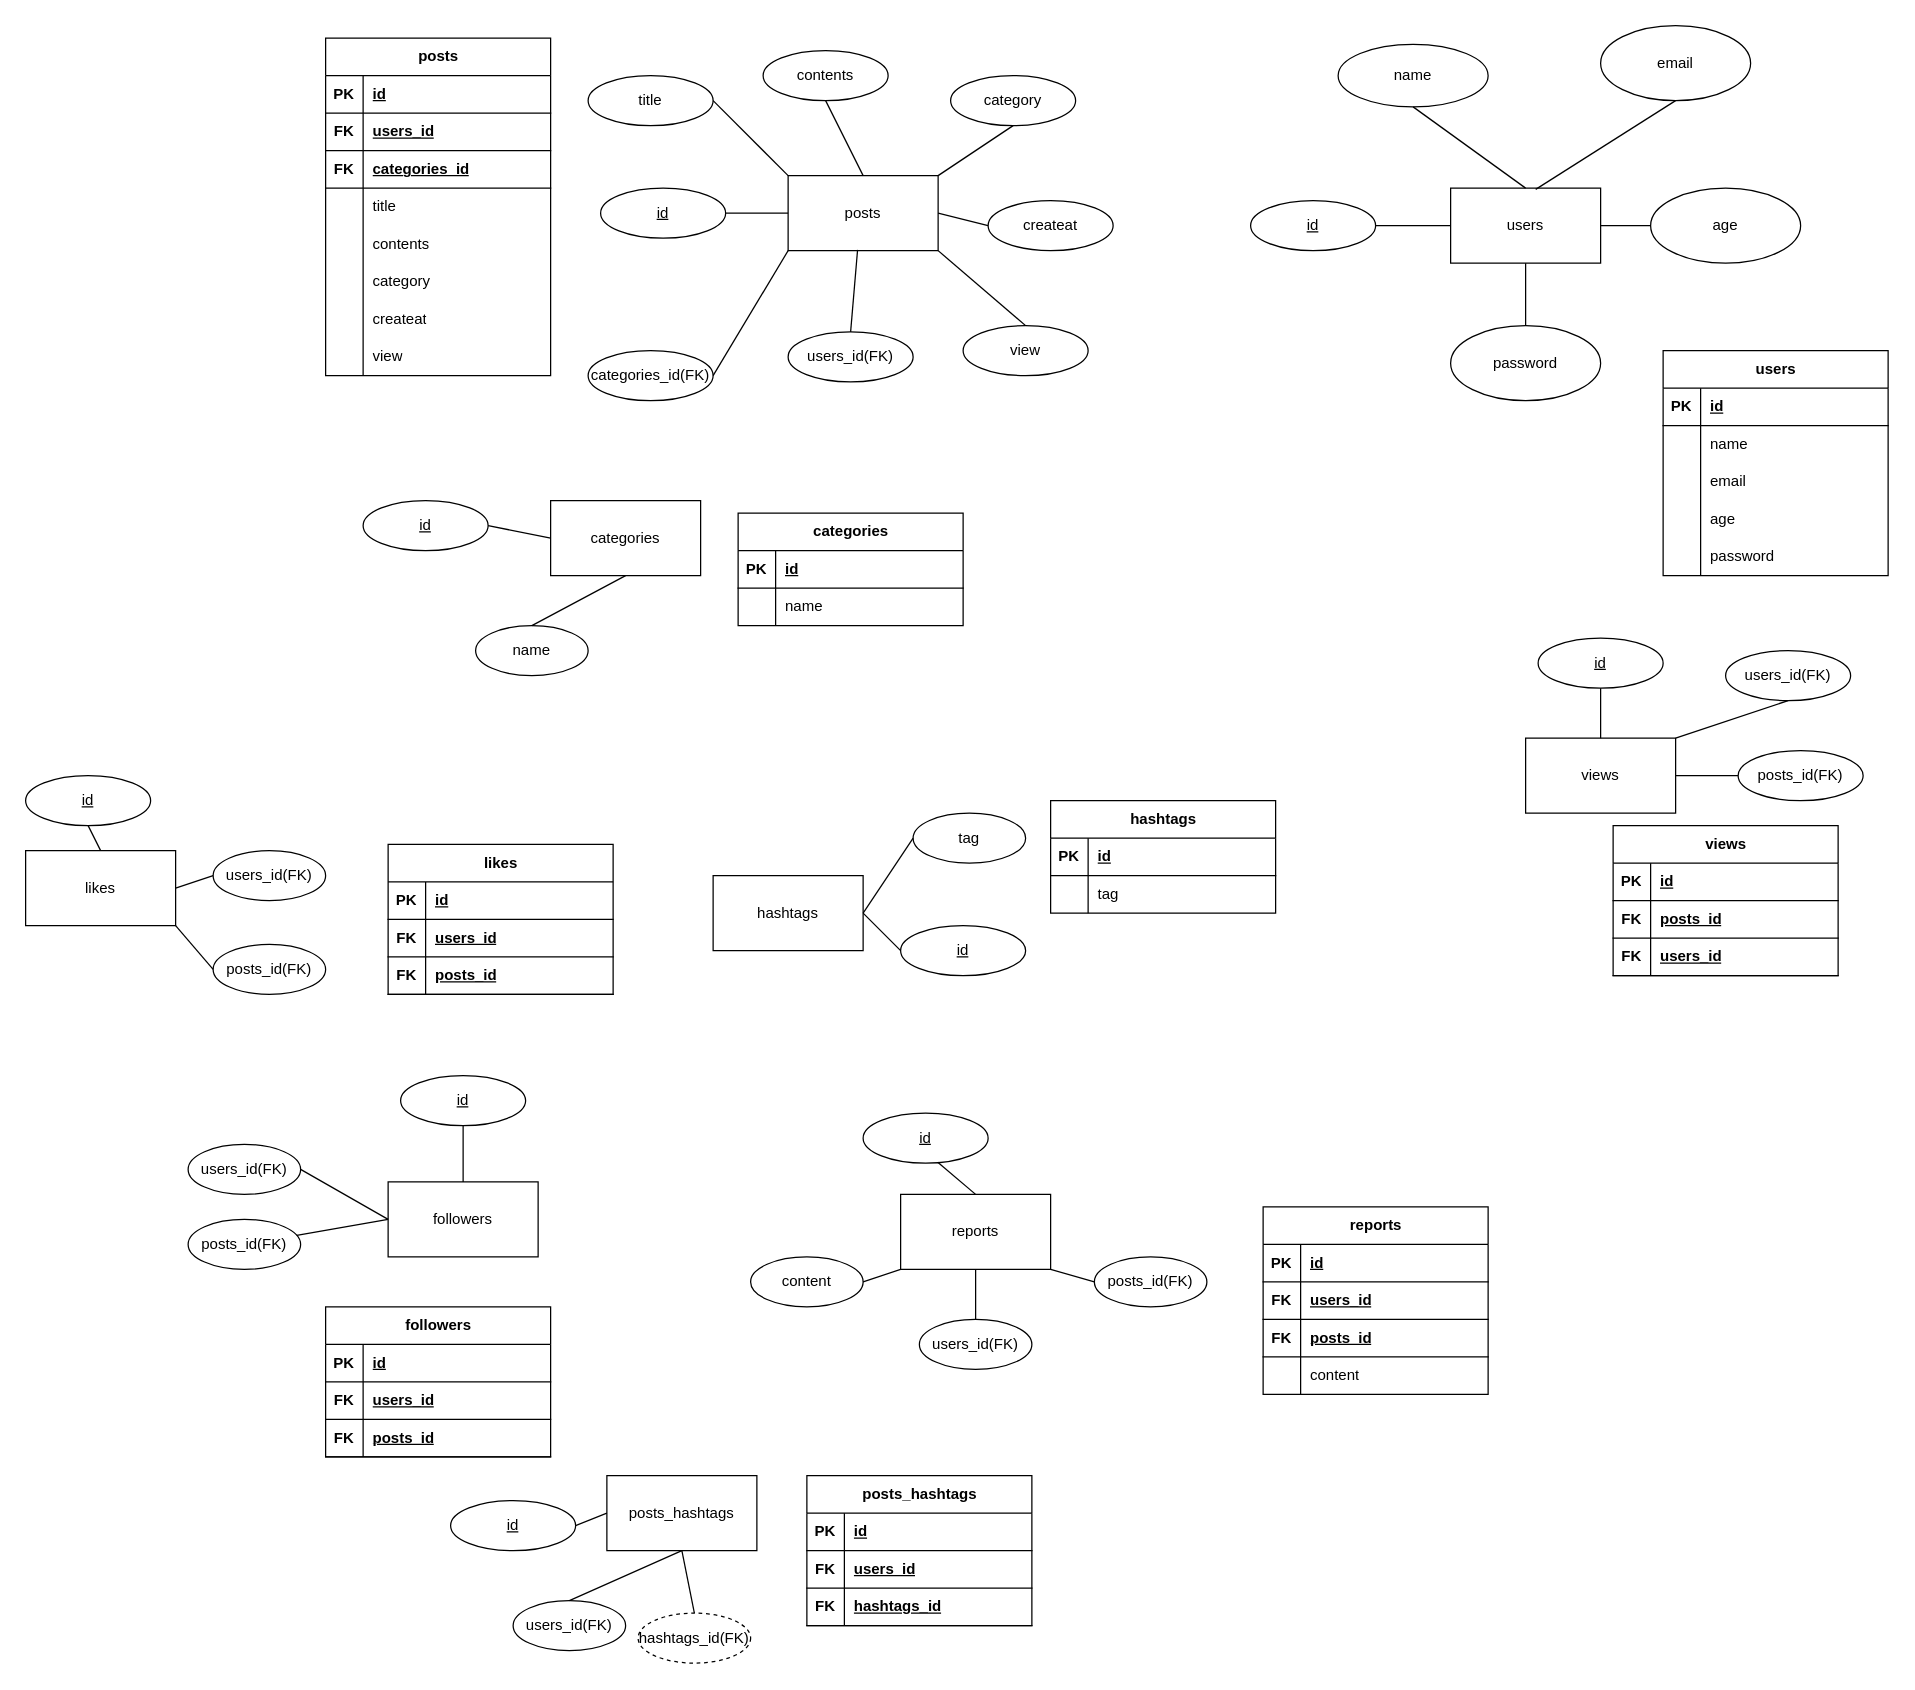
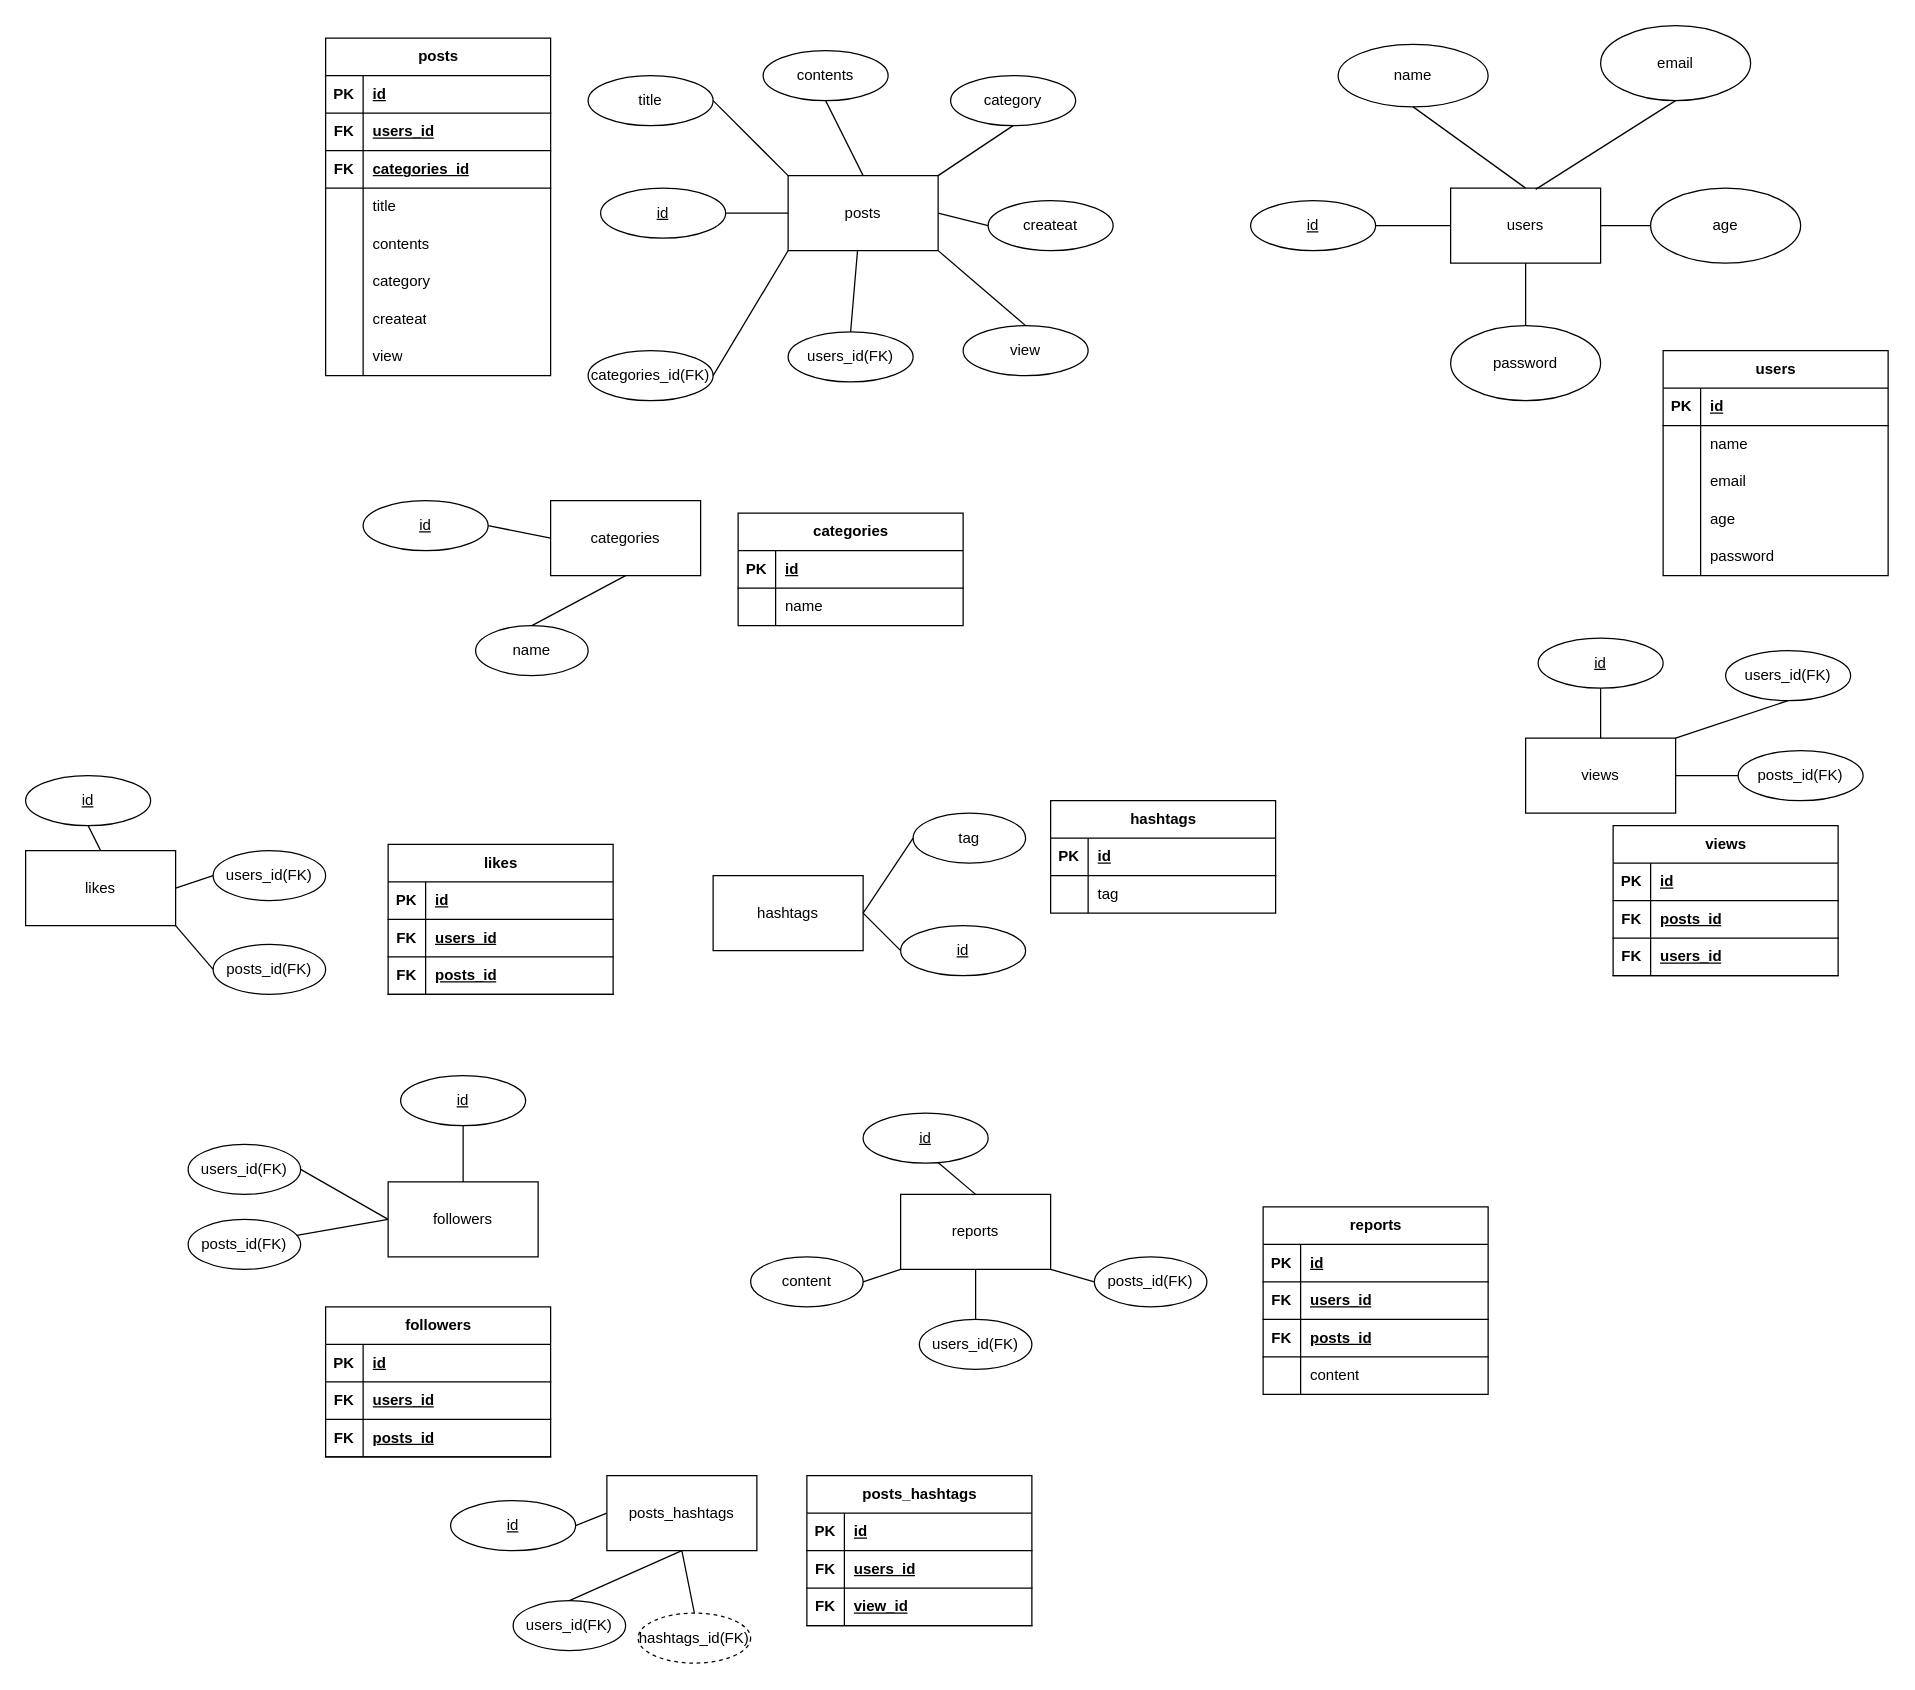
(899, 1607) -> (880, 1607)
